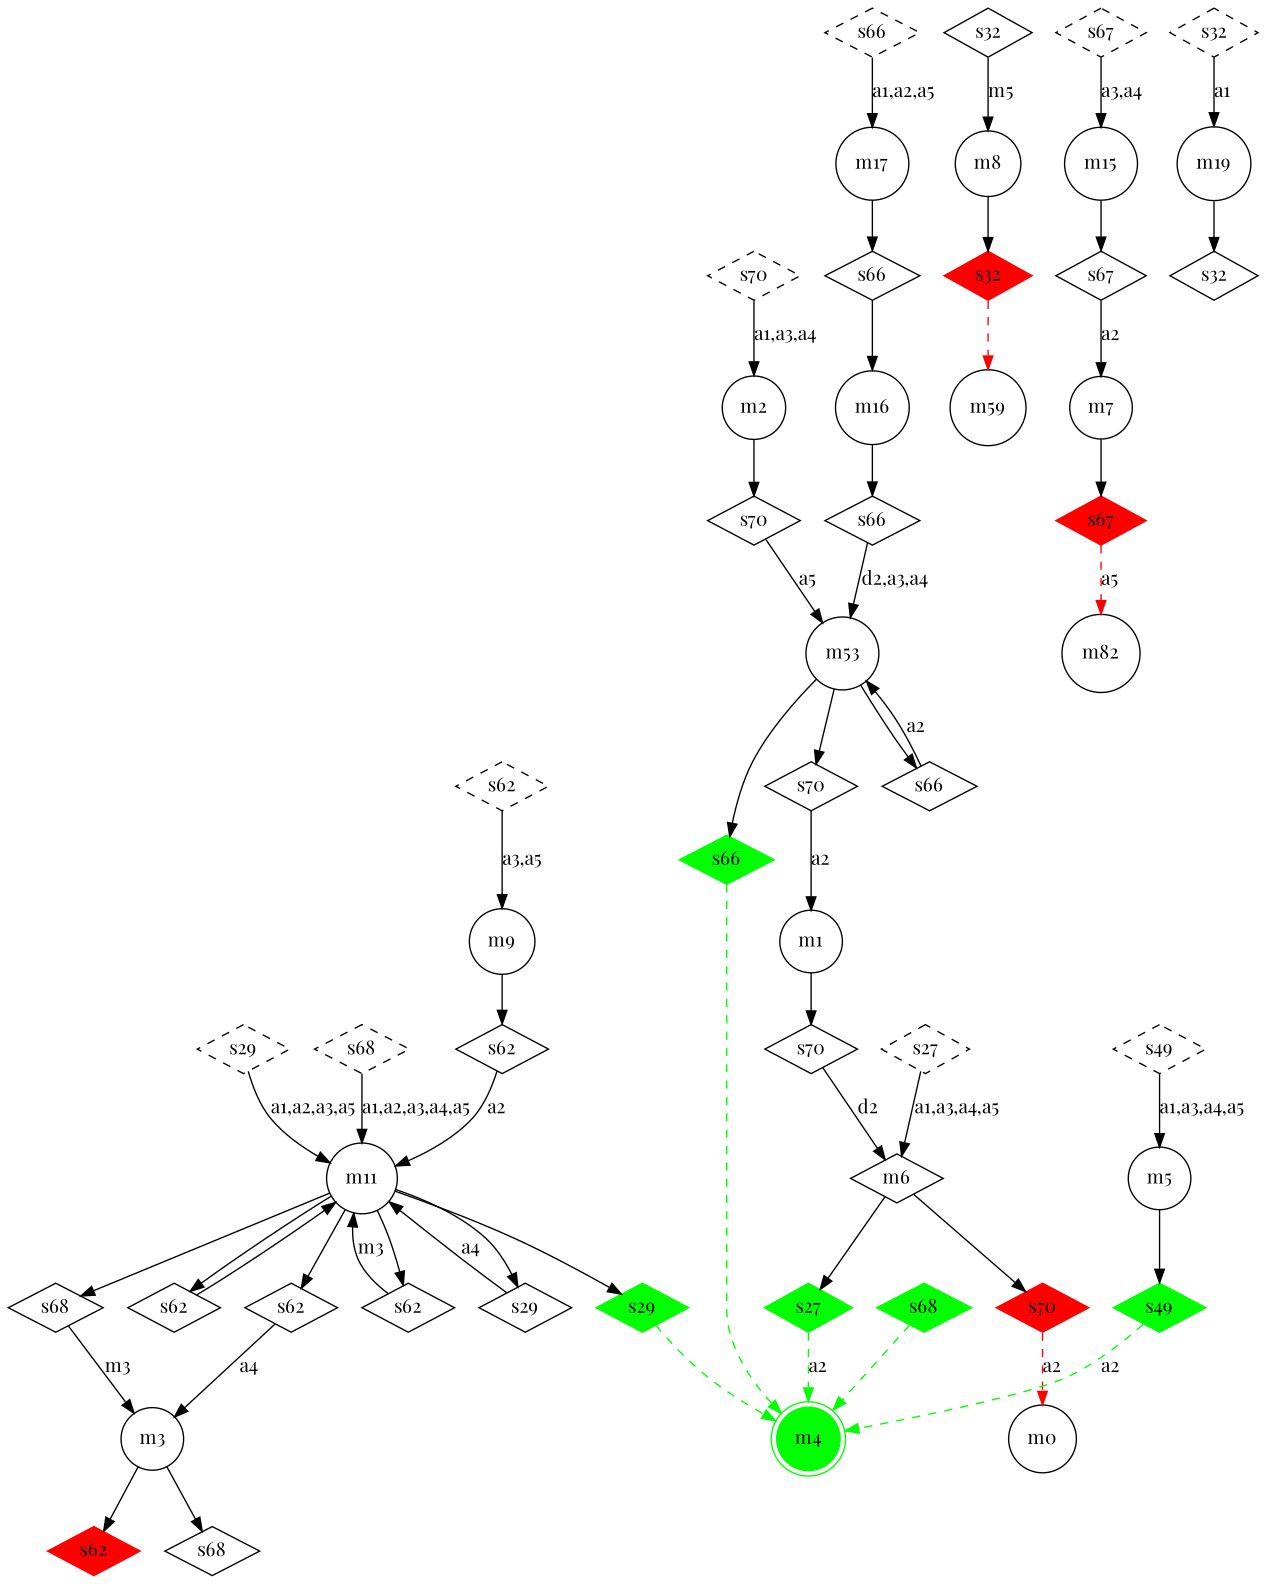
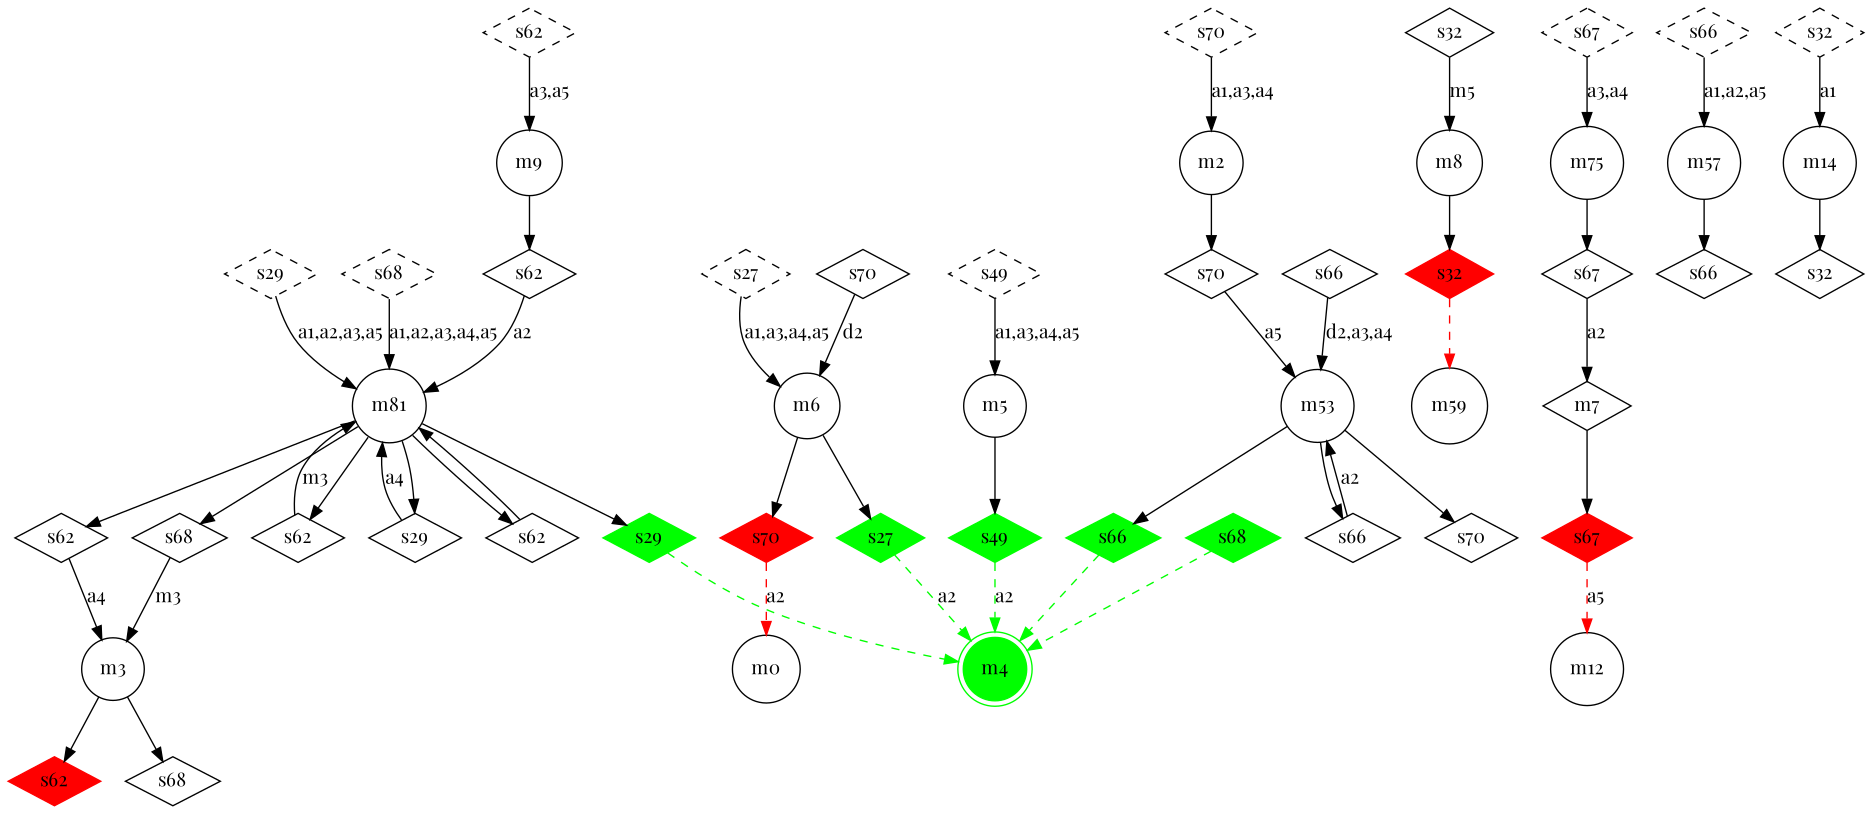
(872, 164) -> (1704, 163)
(1101, 164) -> (1587, 163)
(1214, 164) -> (1820, 163)
(872, 408) -> none
(1101, 408) -> (1587, 406)
(1101, 653) -> (1587, 669)
(811, 942) -> none
(362, 1178) -> (389, 406)
(897, 1178) -> (807, 406)
